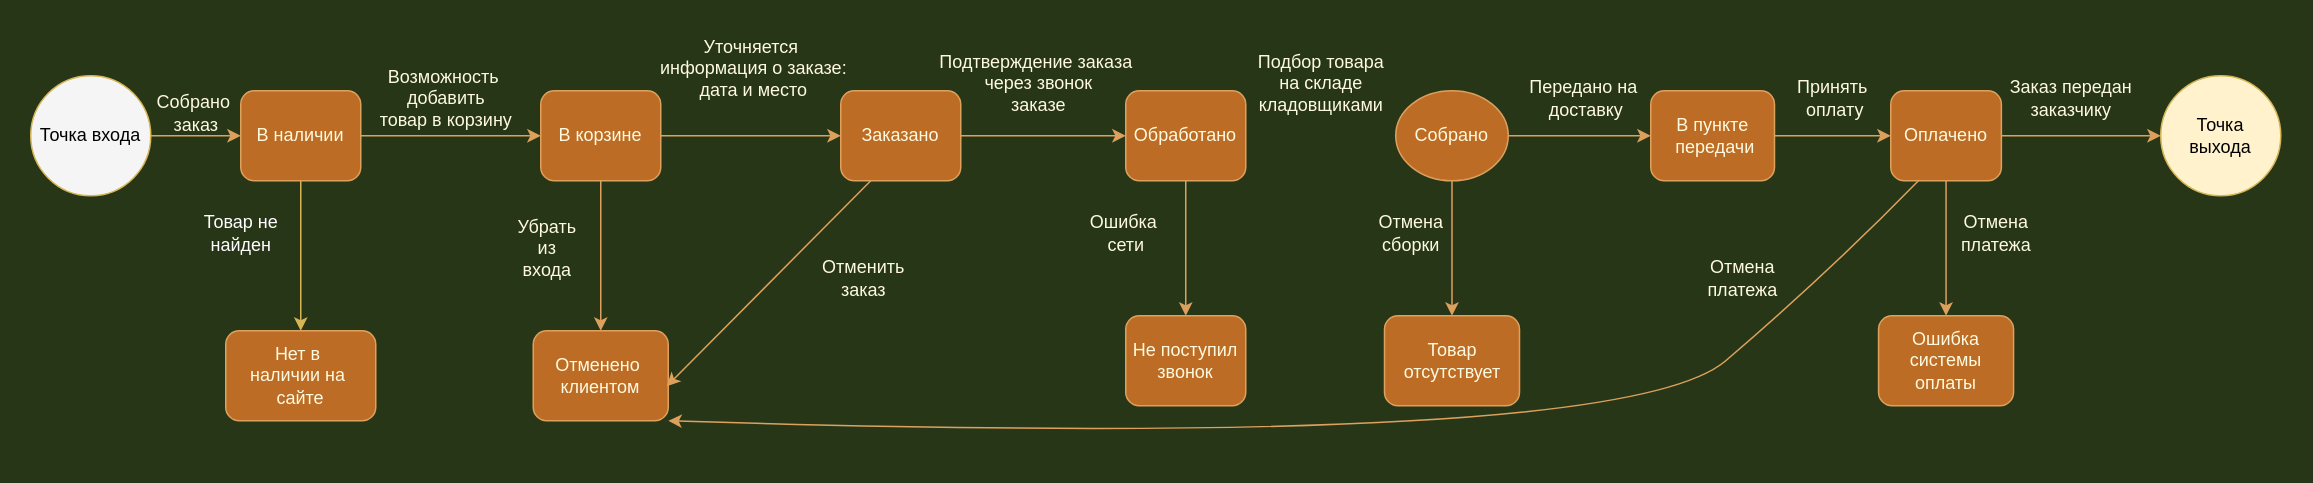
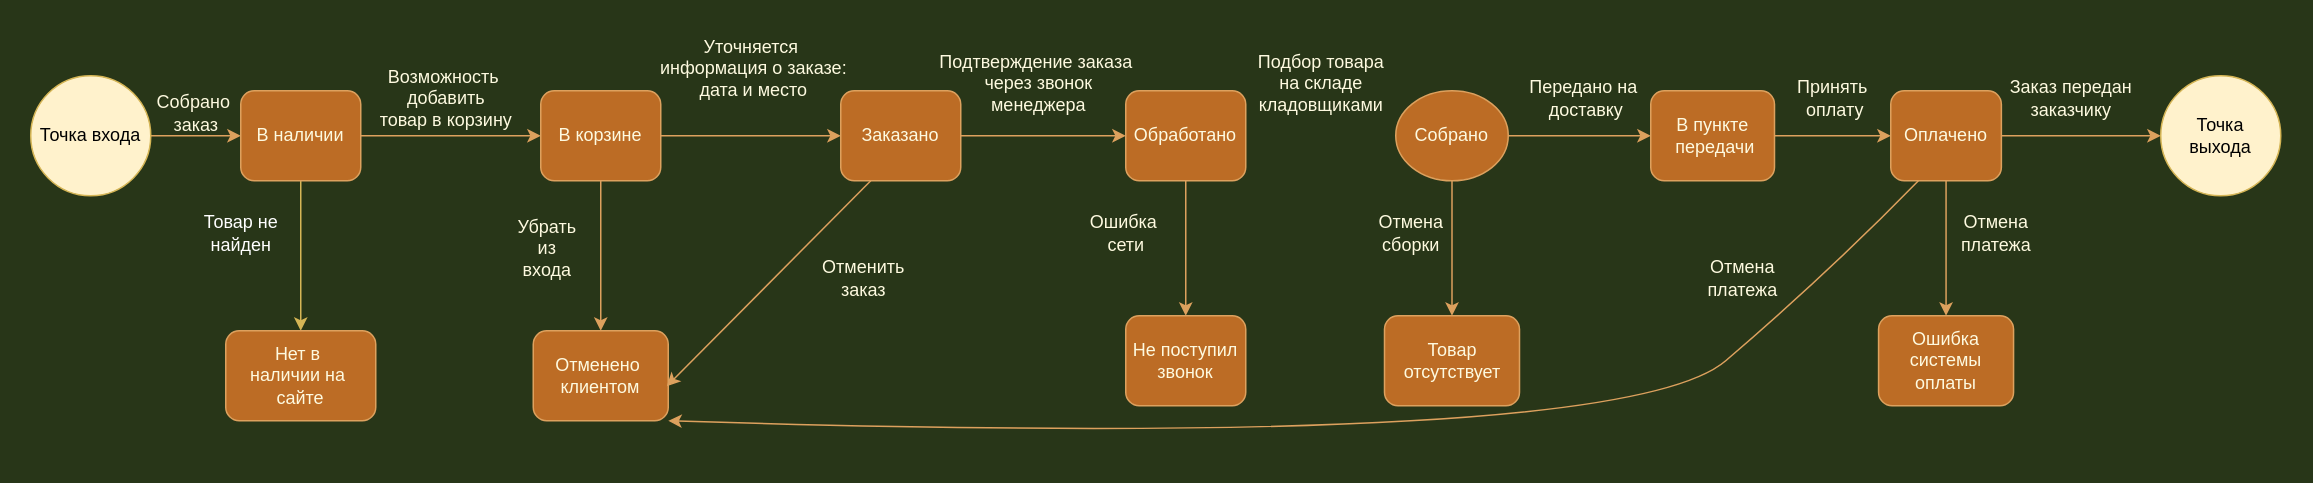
(1037, 83) -> (1037, 83)
(91, 136) -> (91, 136)
